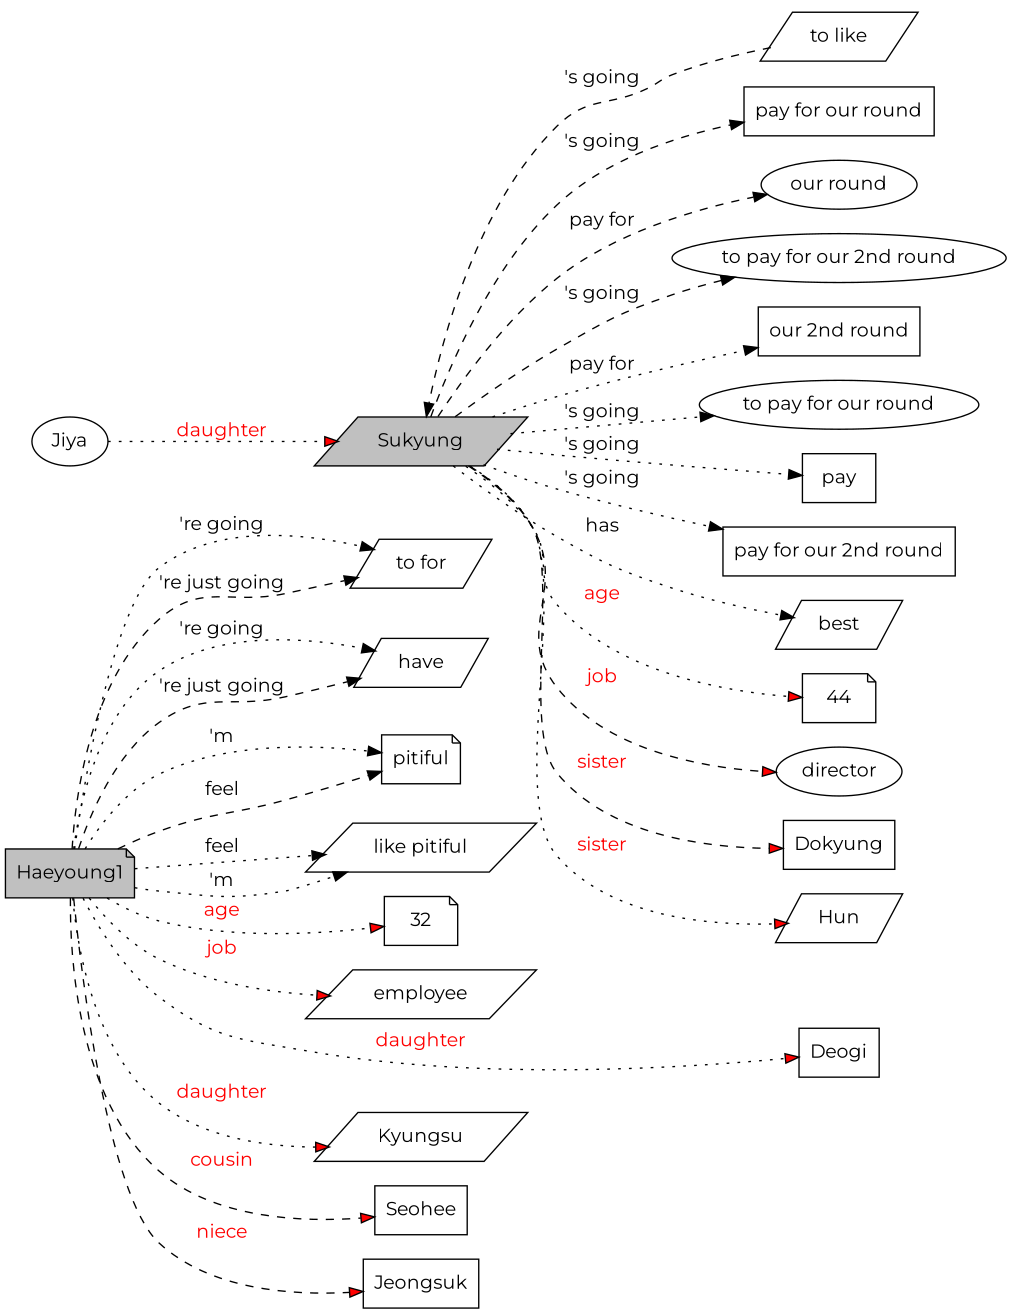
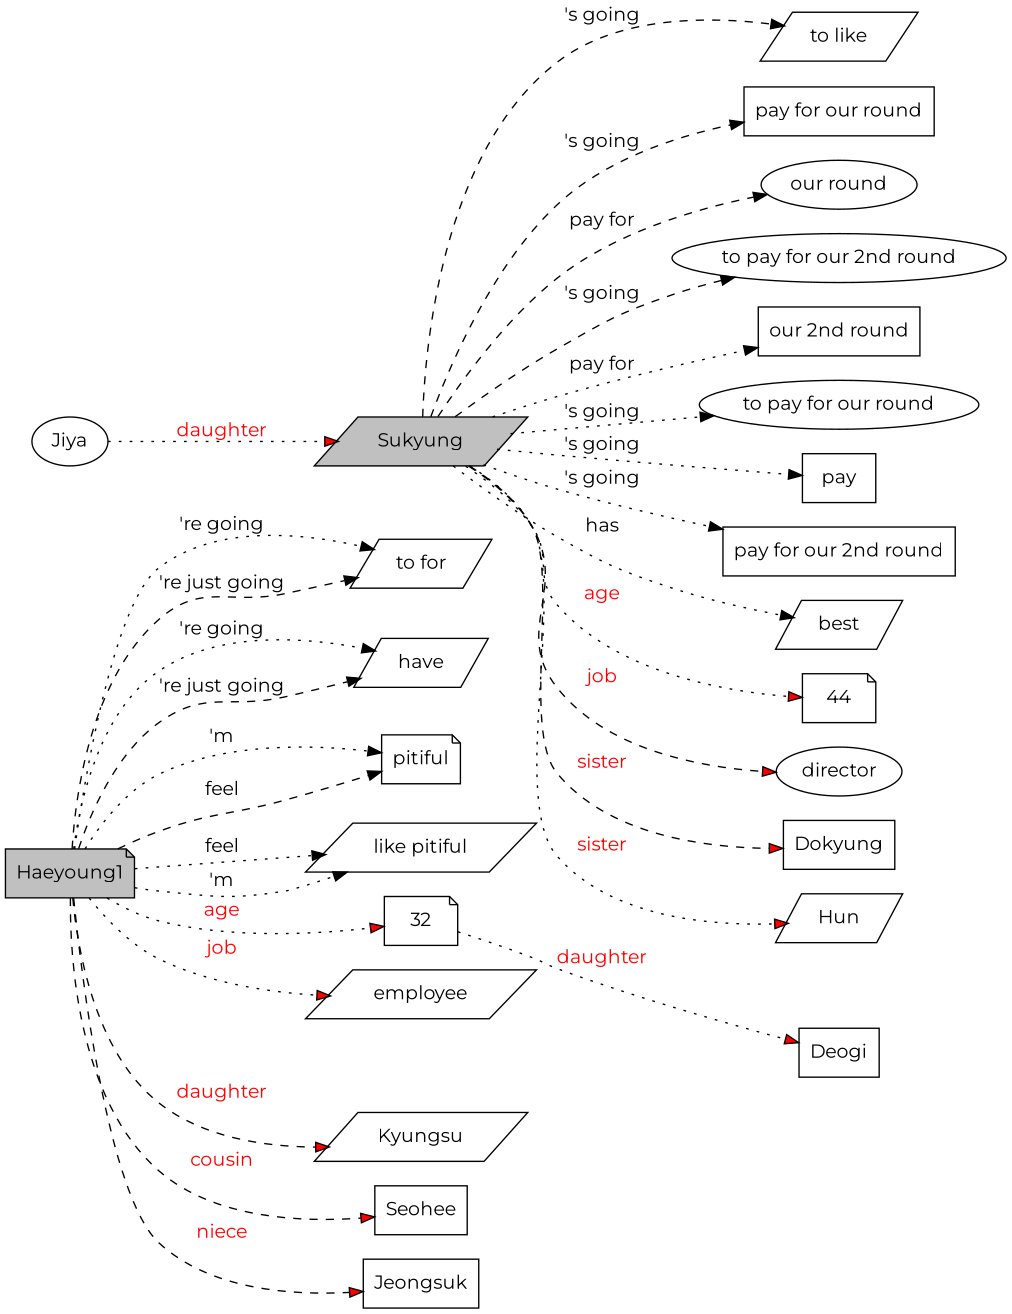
(531, 156) -> (502, 125)
(403, 1063) -> (620, 990)
(137, 1081) -> (137, 1081)
